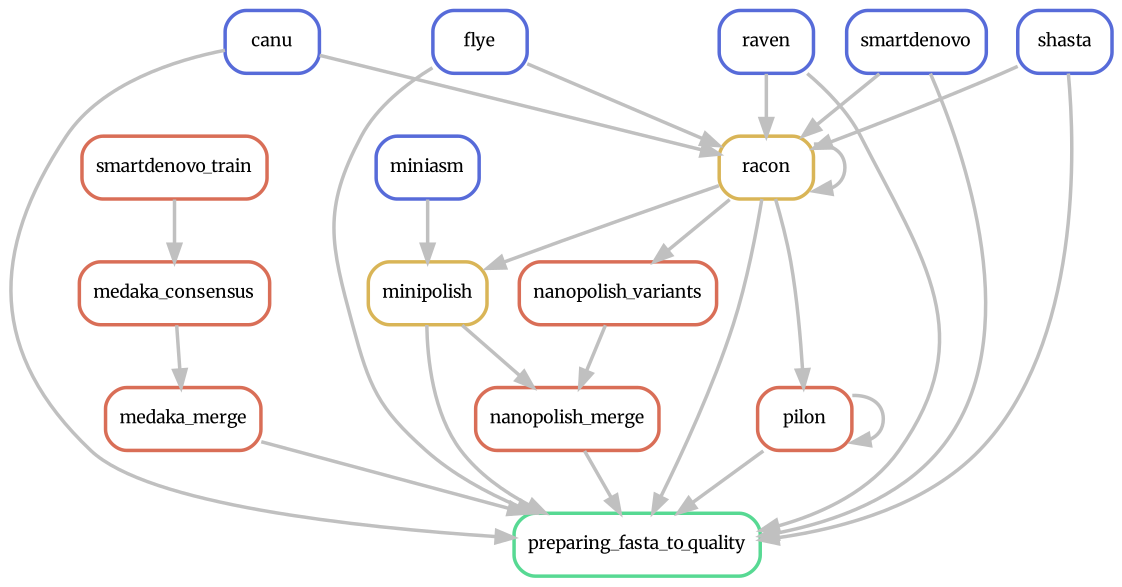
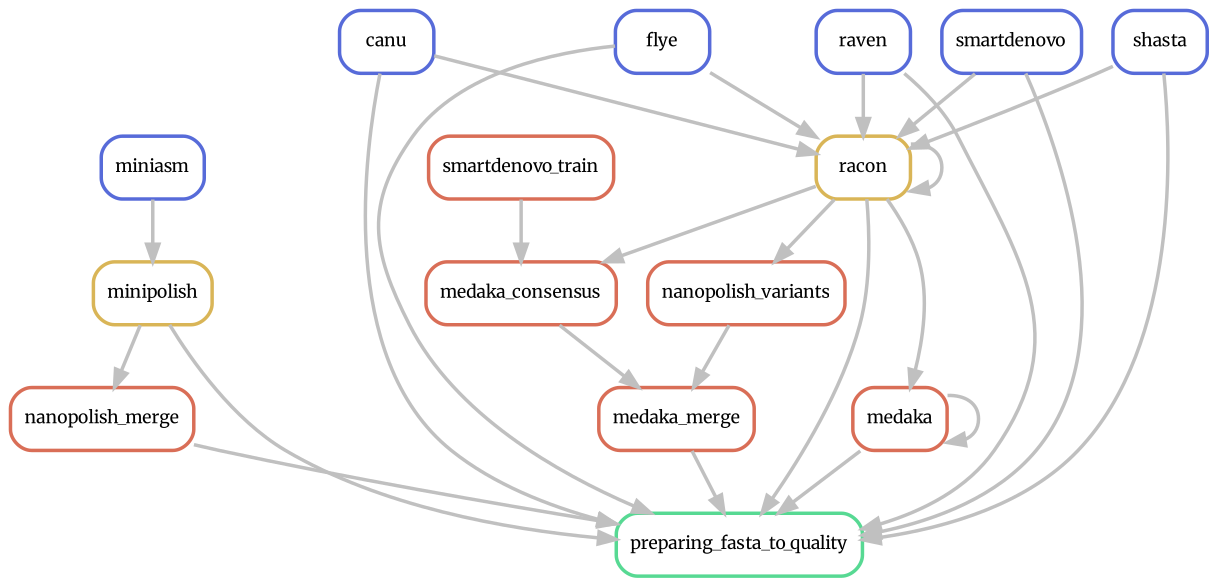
(611, 223) -> (719, 221)
(596, 348) -> (716, 349)
(805, 419) -> (900, 419)
